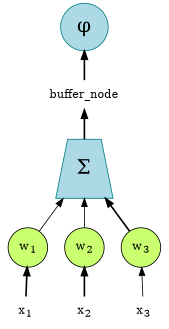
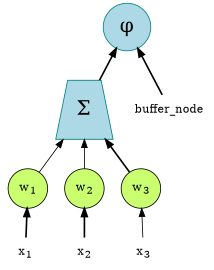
(84, 129) -> (106, 68)
